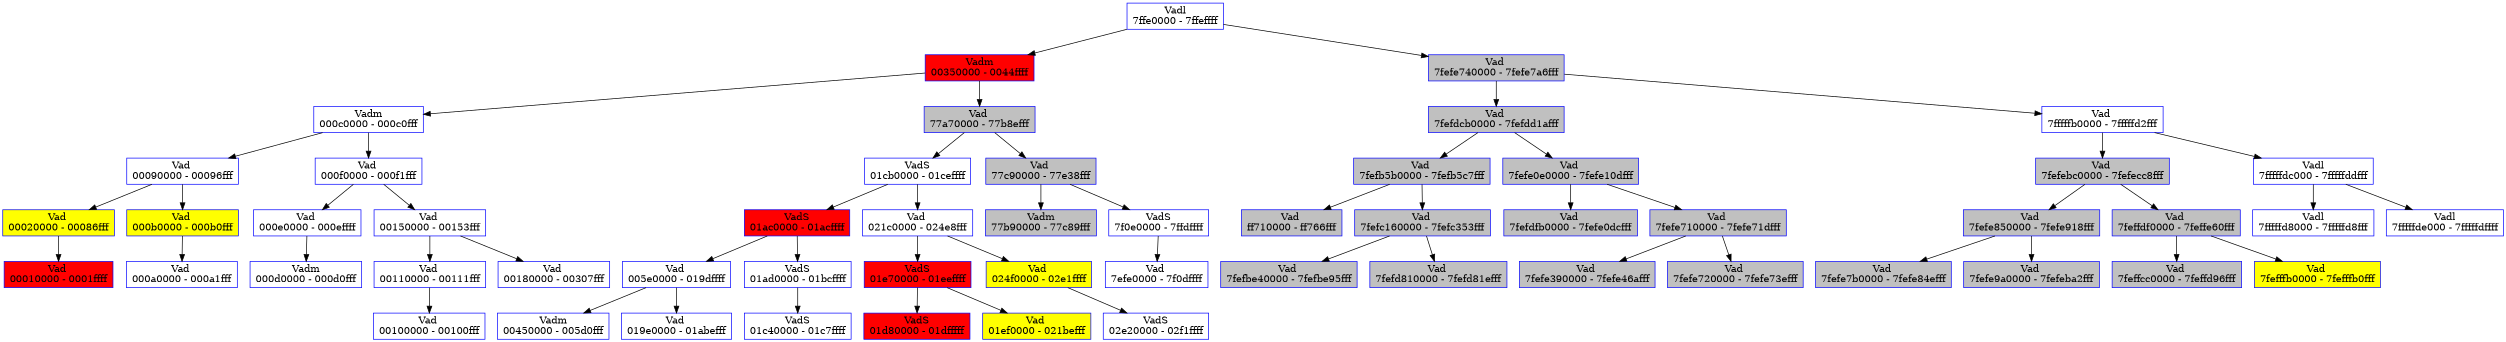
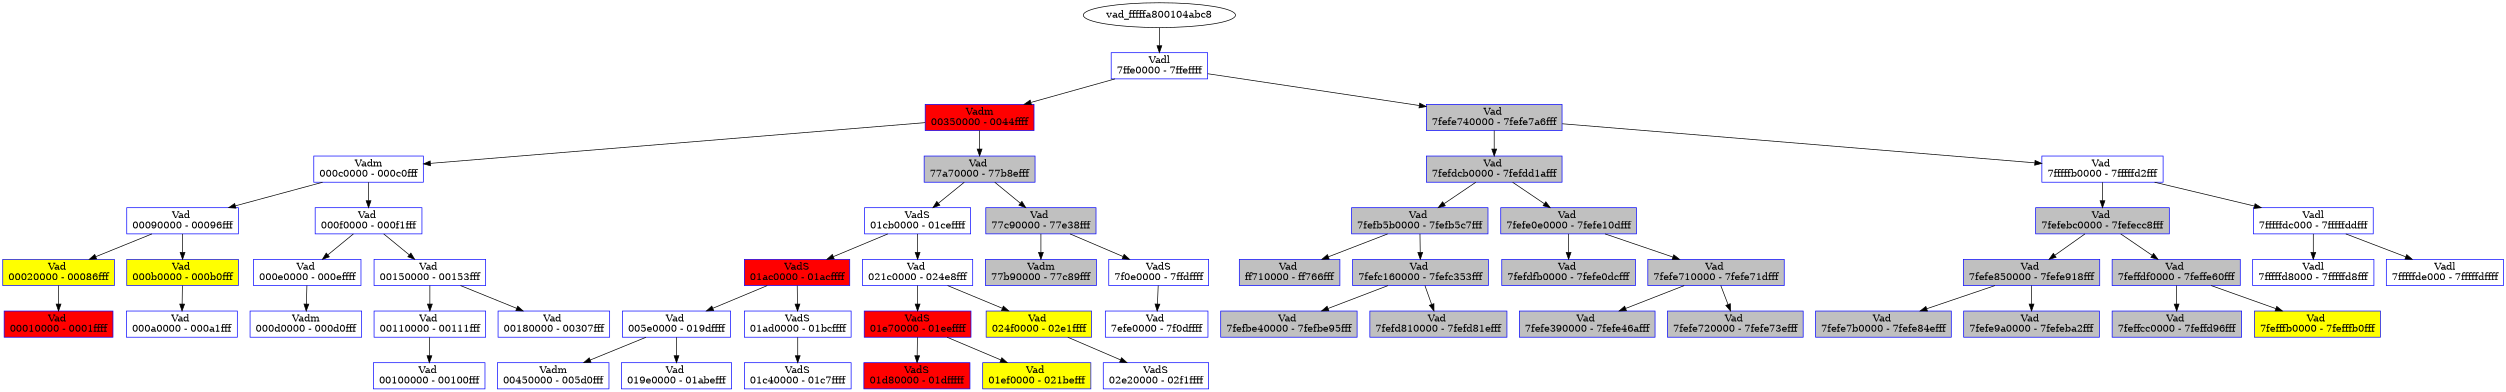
none -> (1159, 15)
